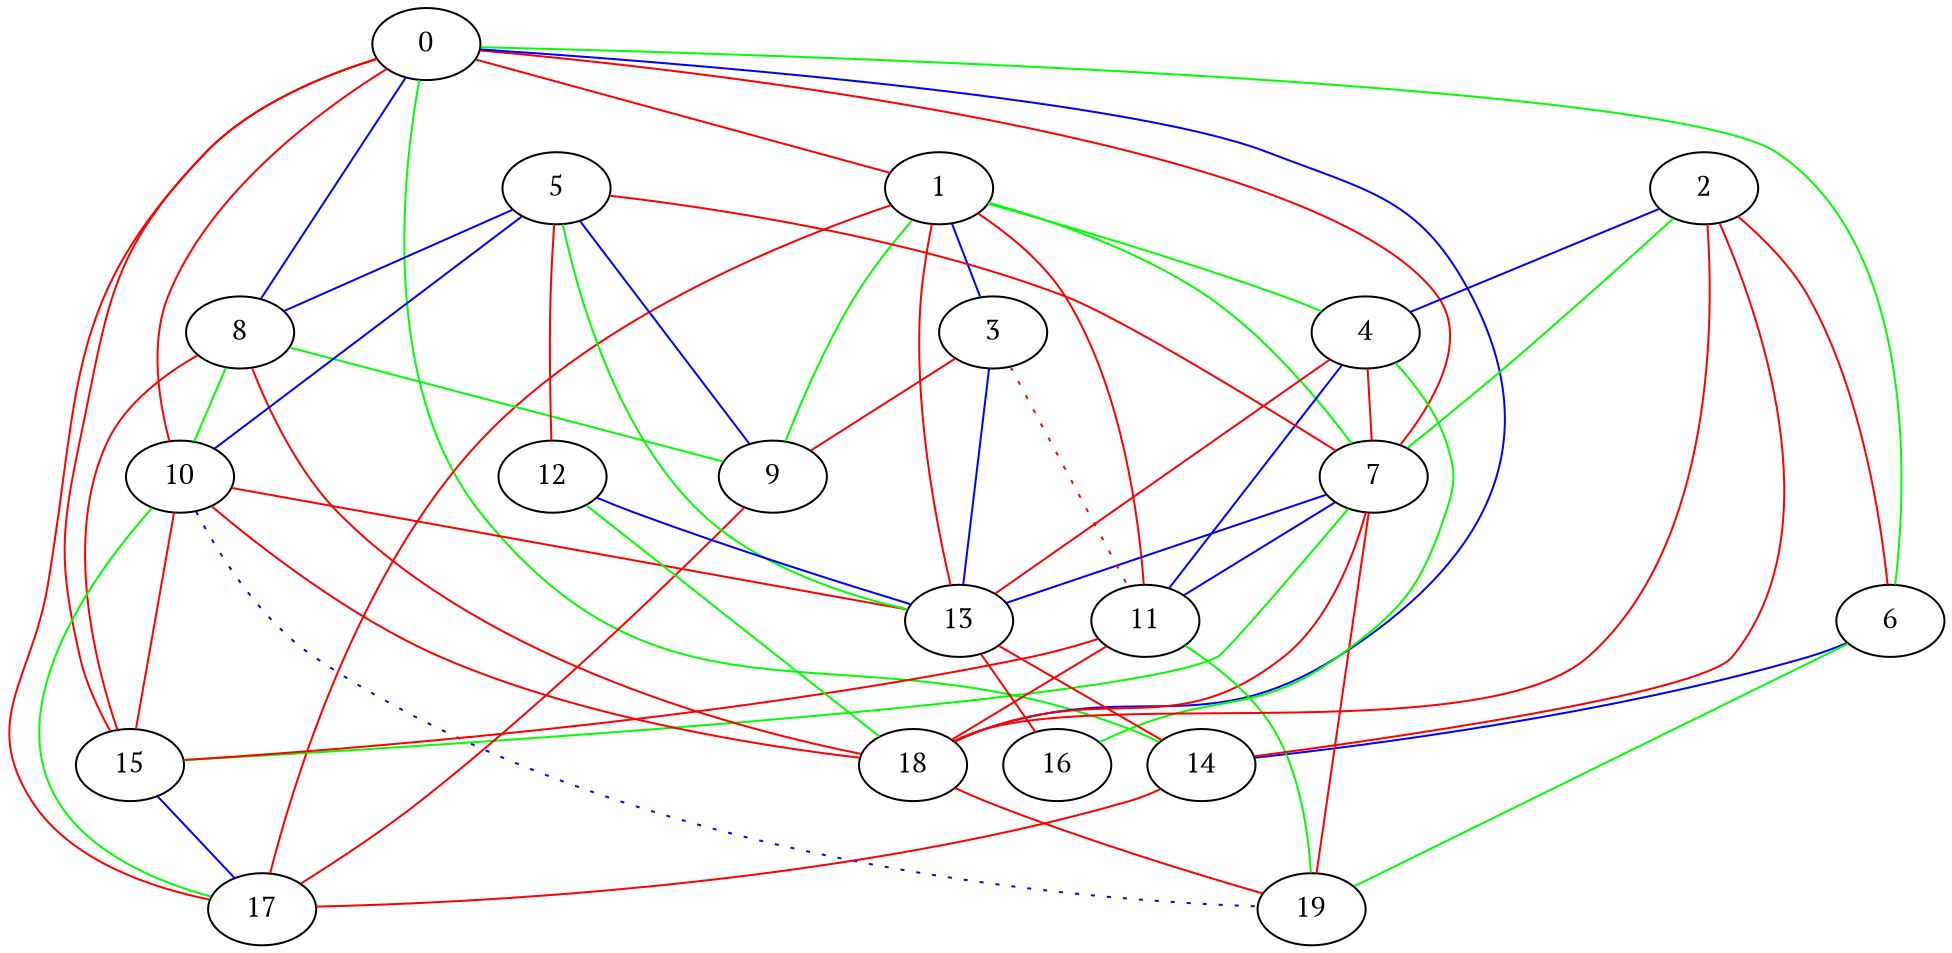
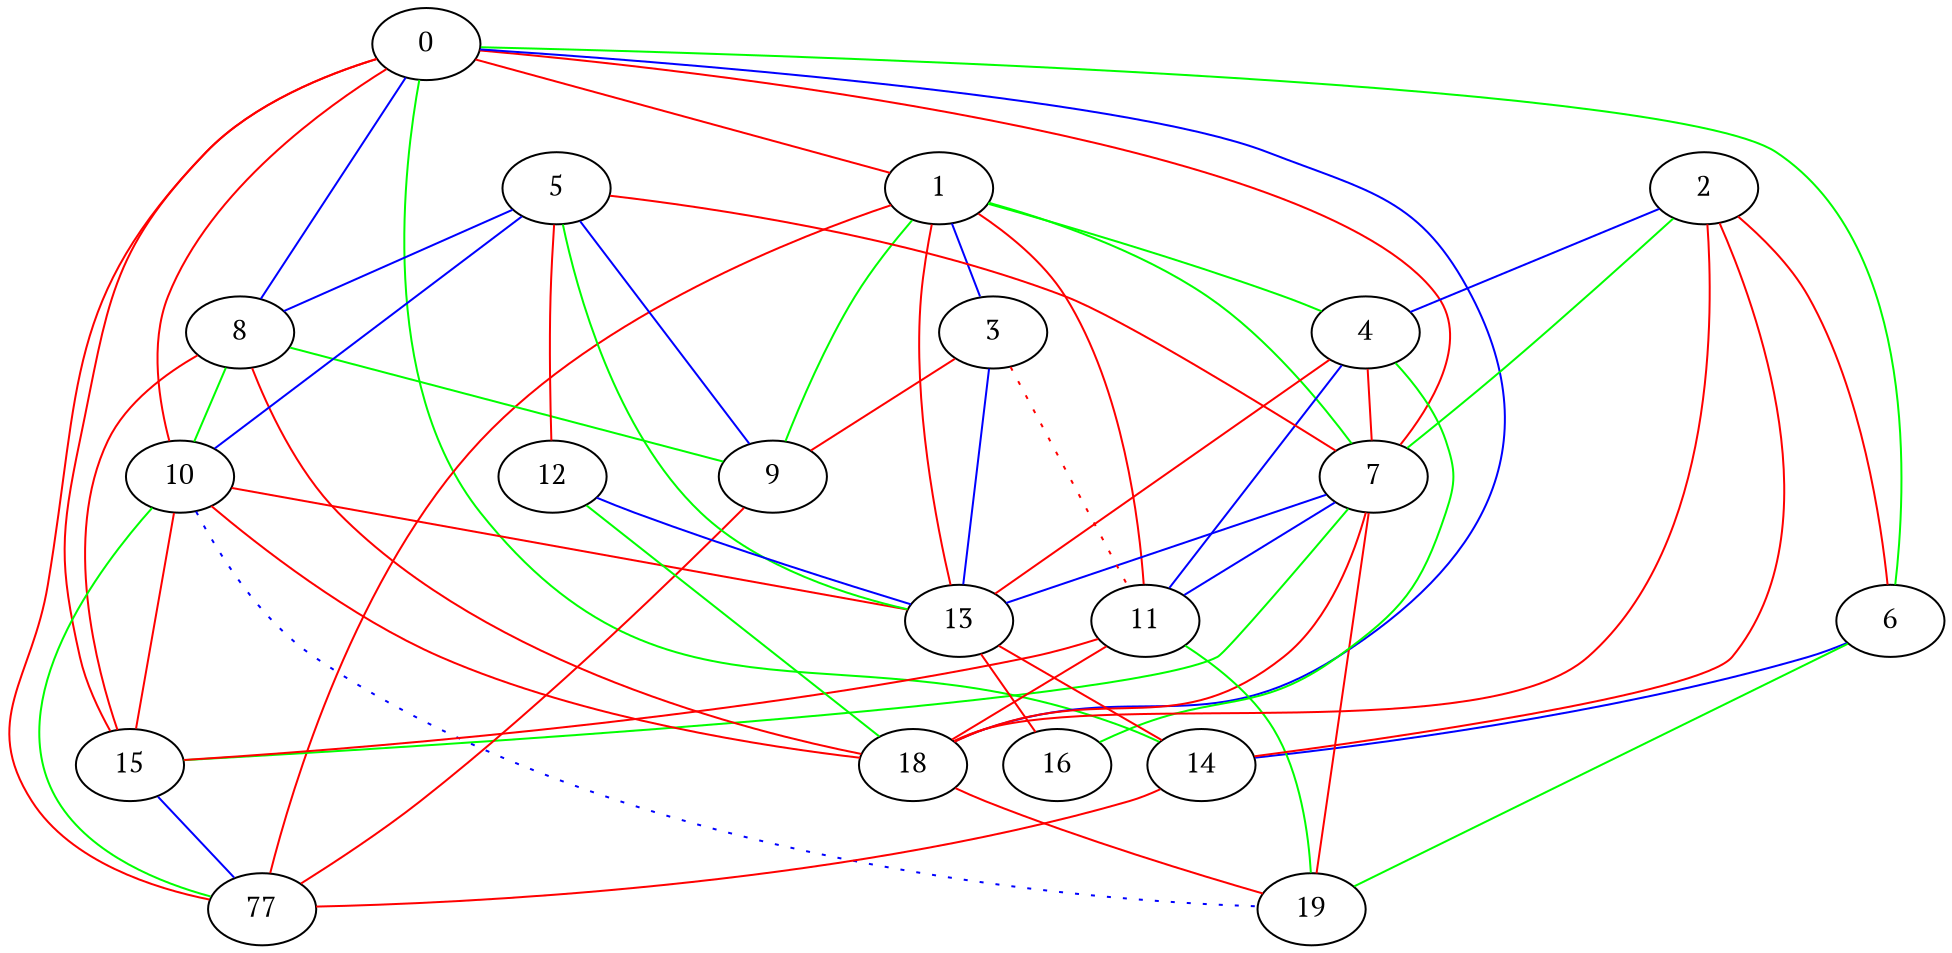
(262, 909) -> (262, 909)
